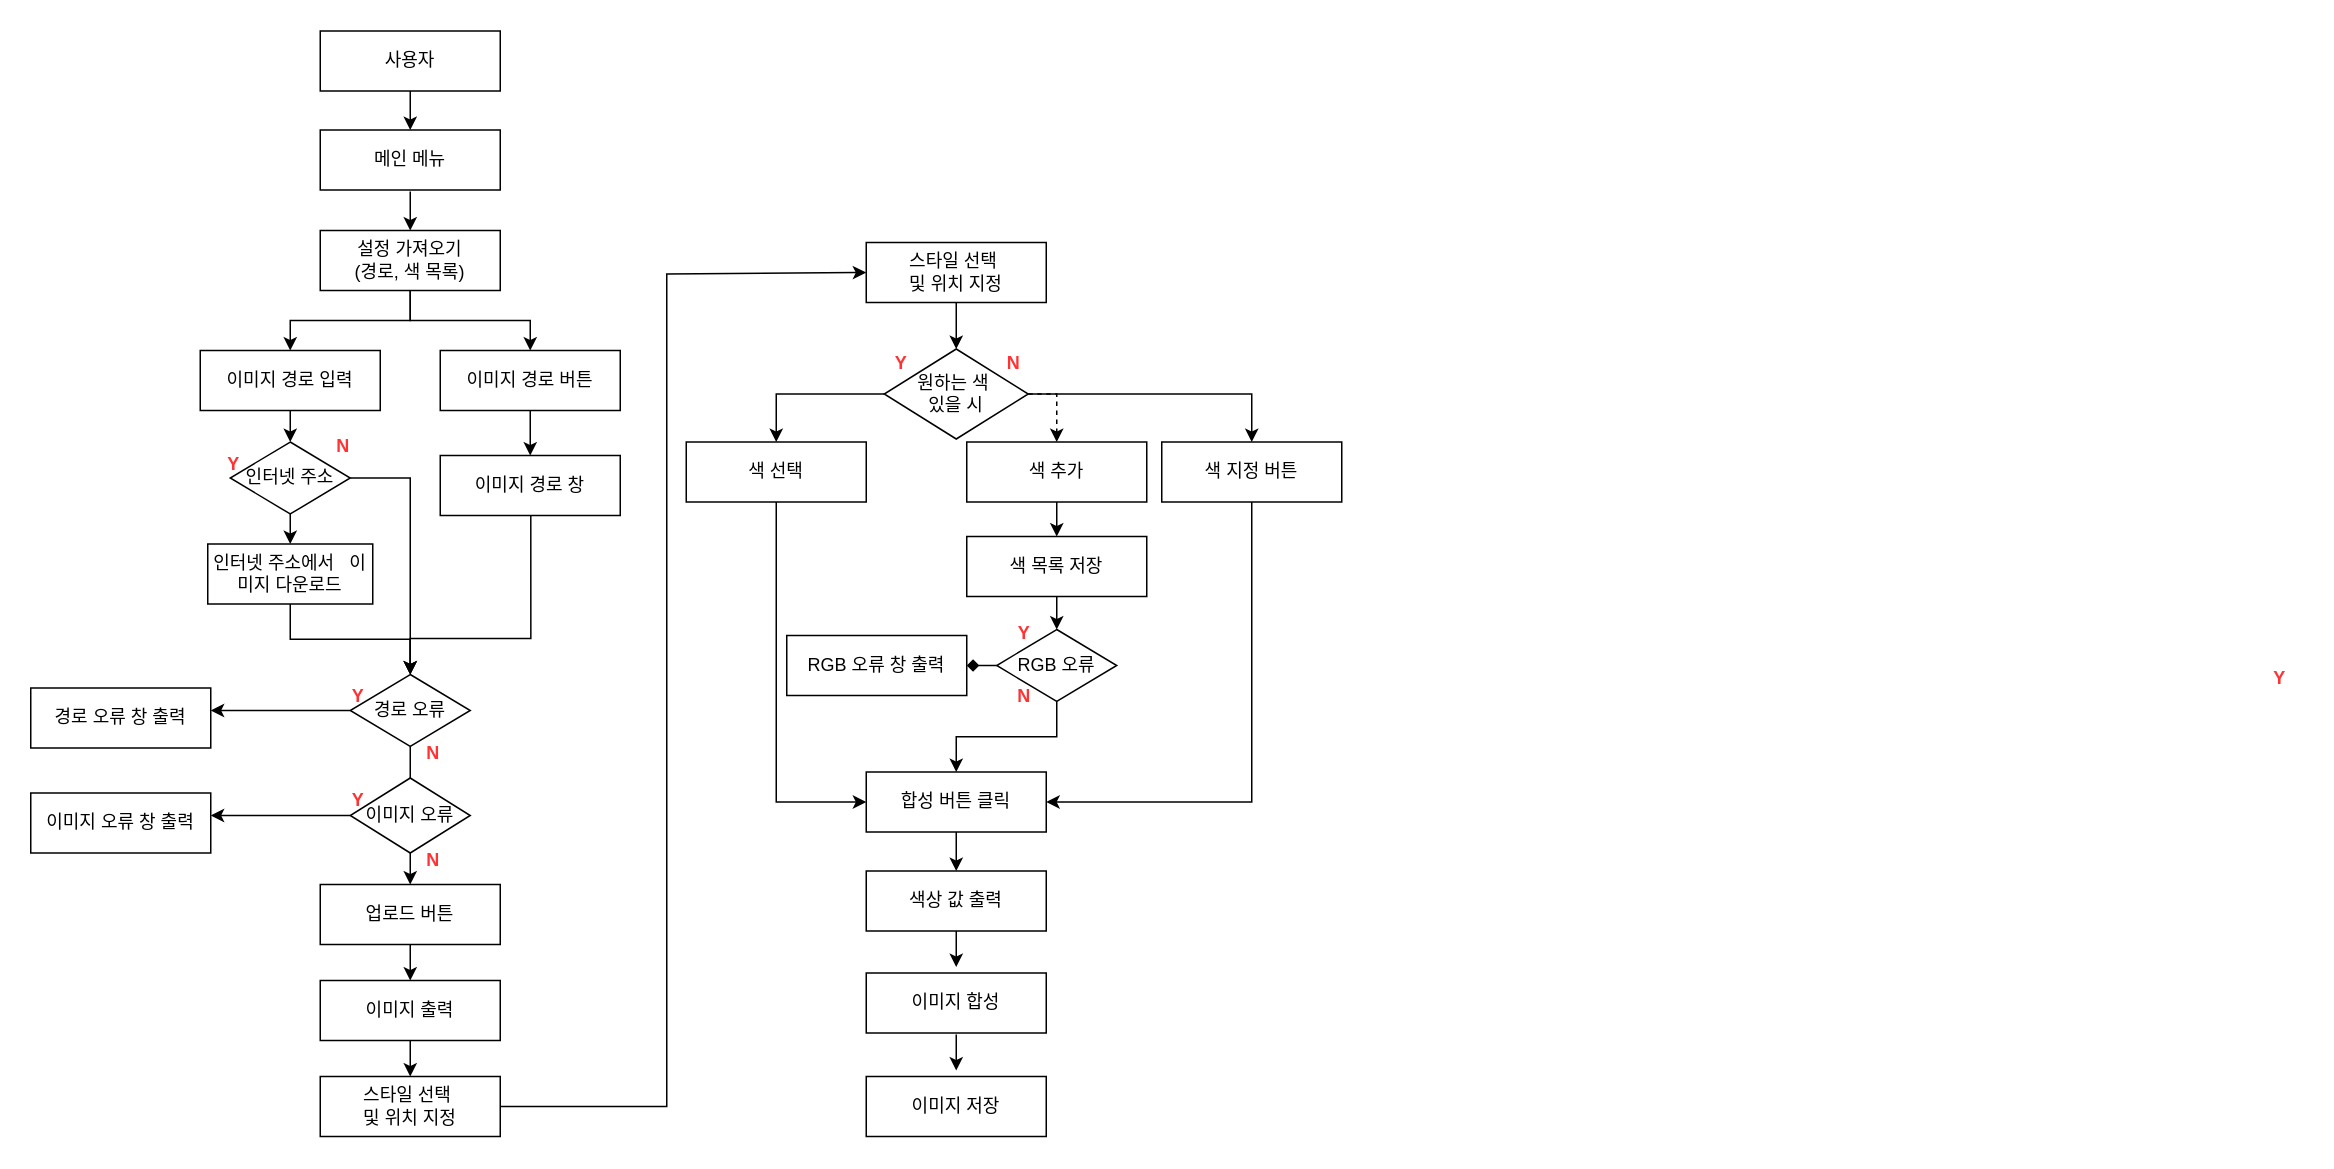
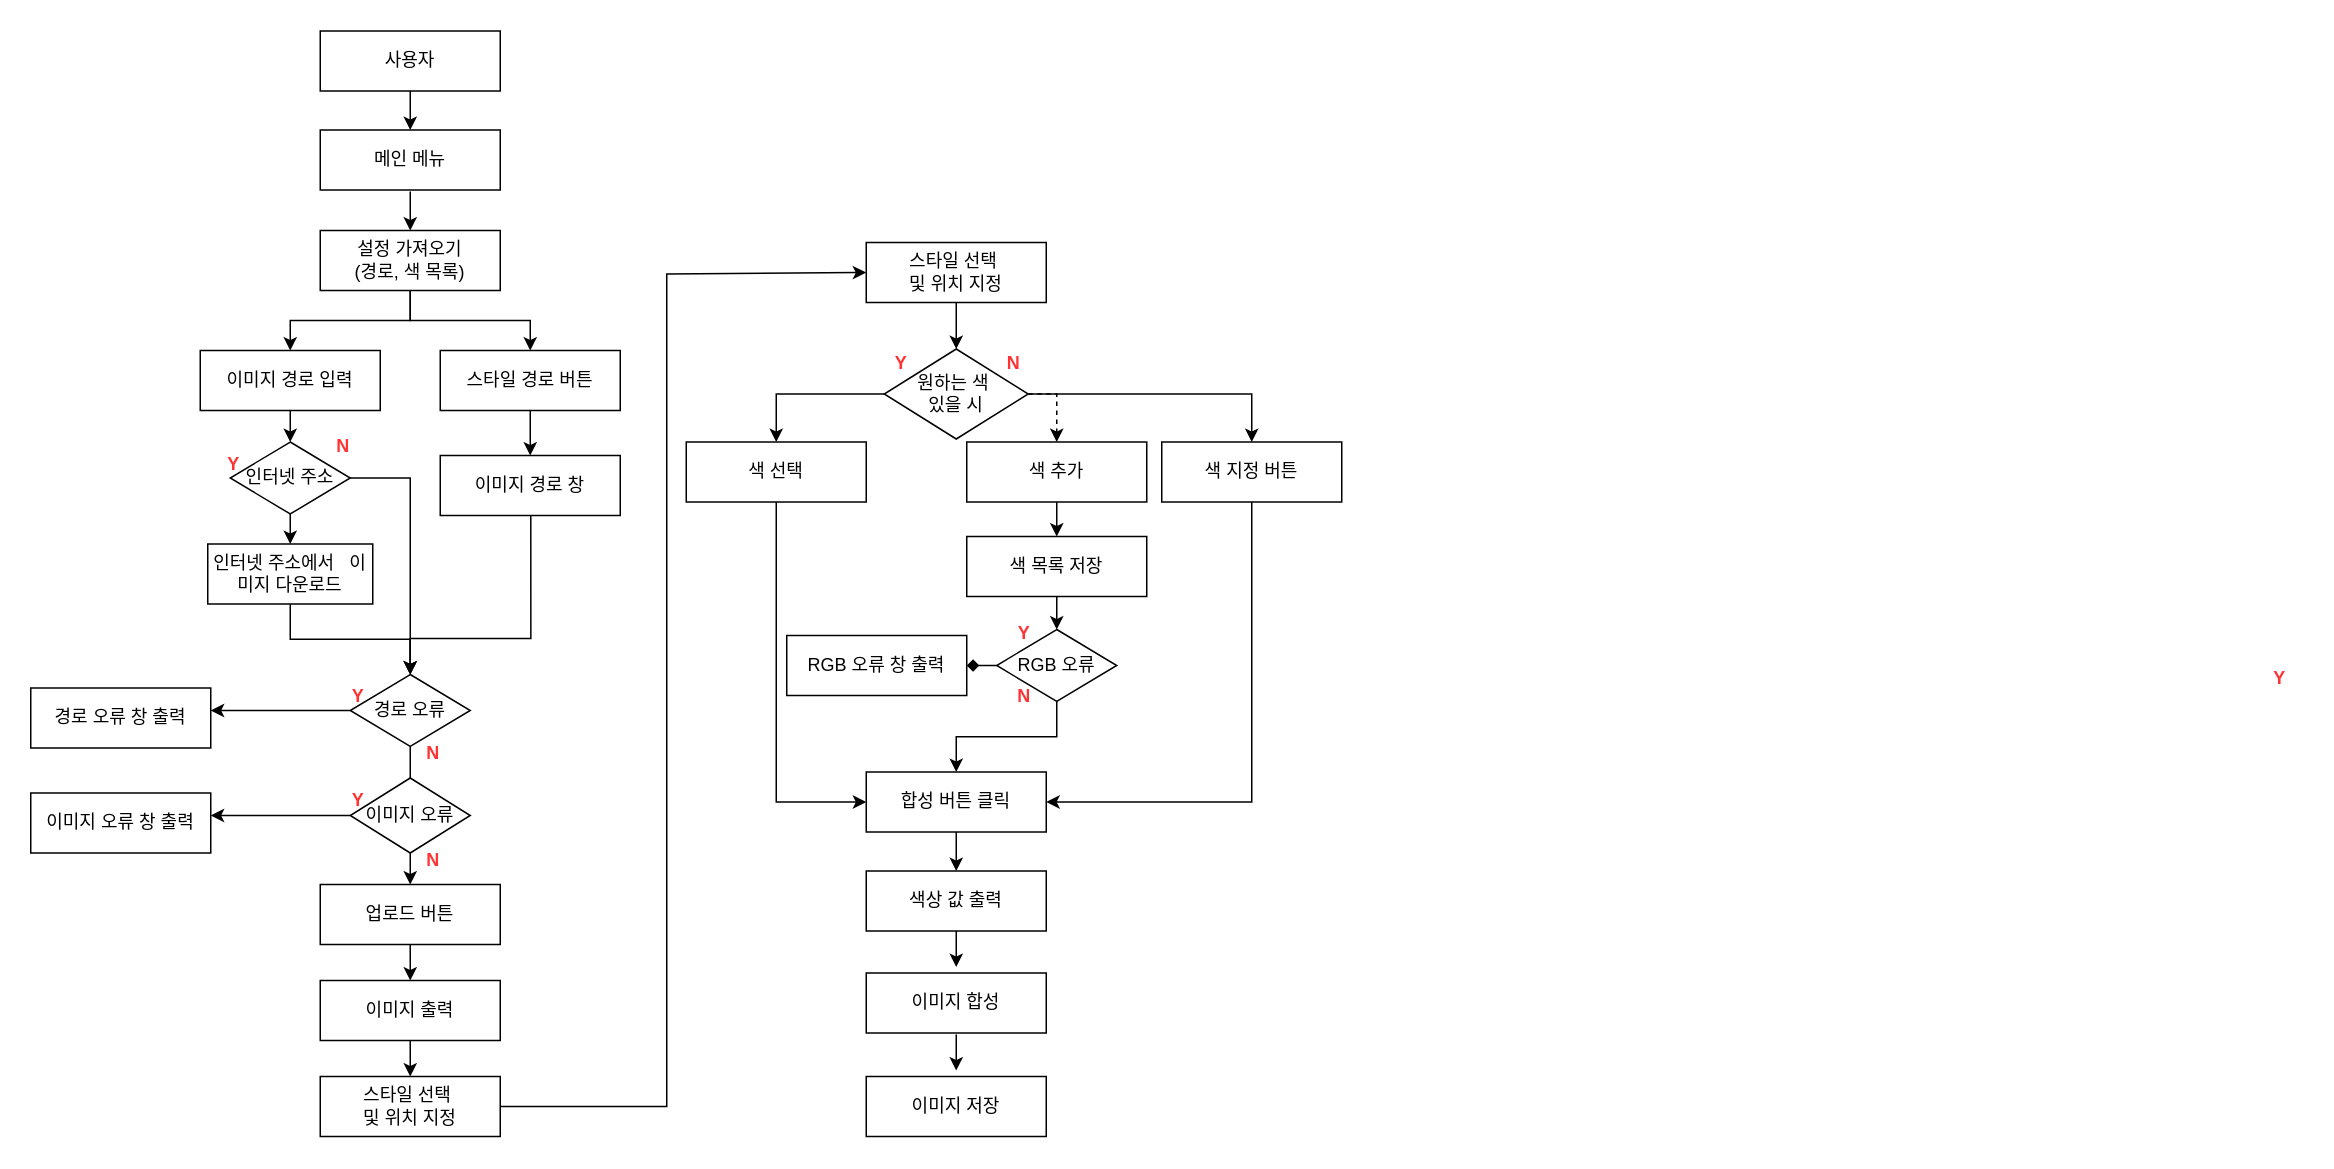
(530, 380) -> (530, 380)
